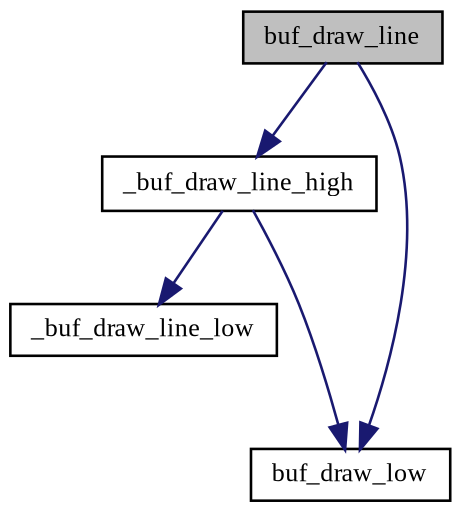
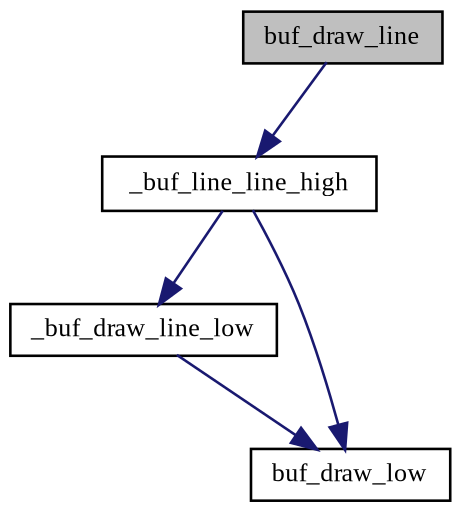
(239, 184) -> (239, 184)
(407, 241) -> (236, 395)
